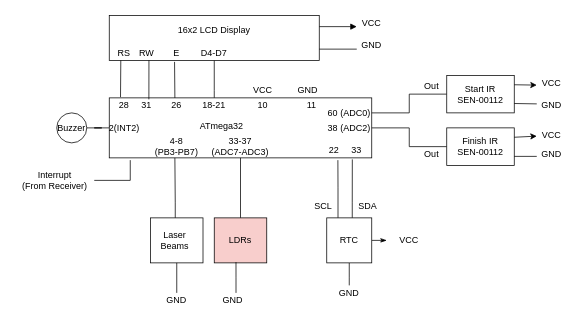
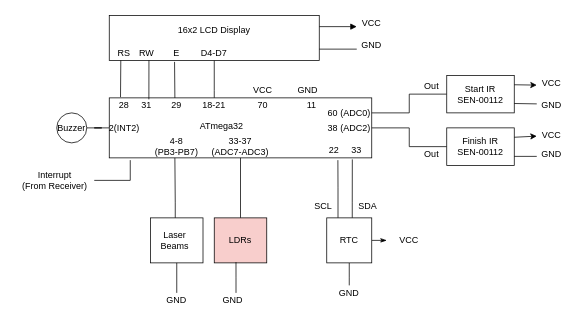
(177, 105) -> (177, 105)
(263, 105) -> (263, 105)
